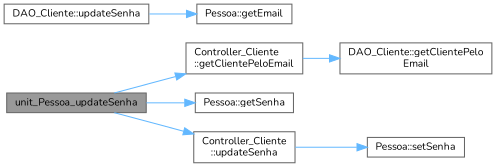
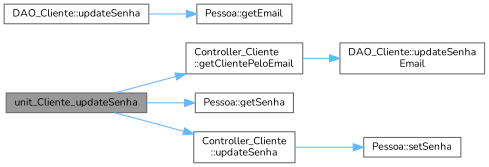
(416, 58) -> (412, 58)
(76, 103) -> (76, 103)
